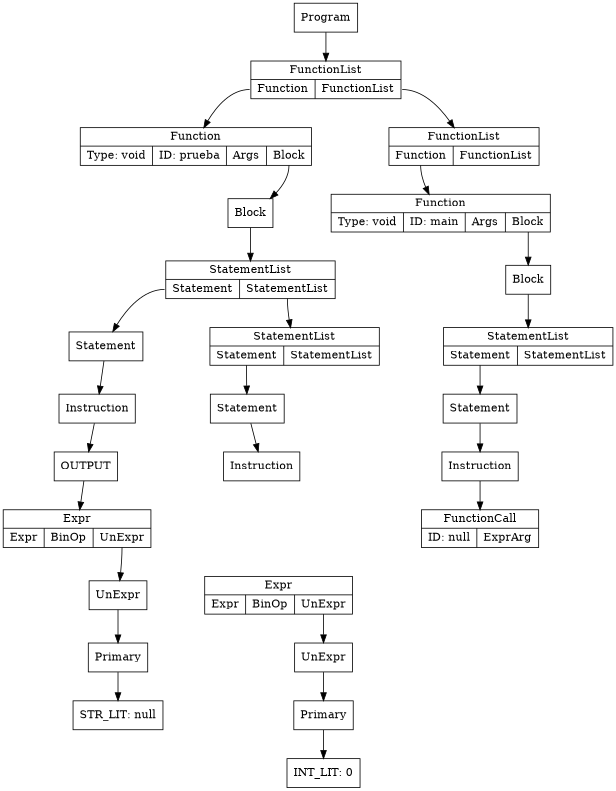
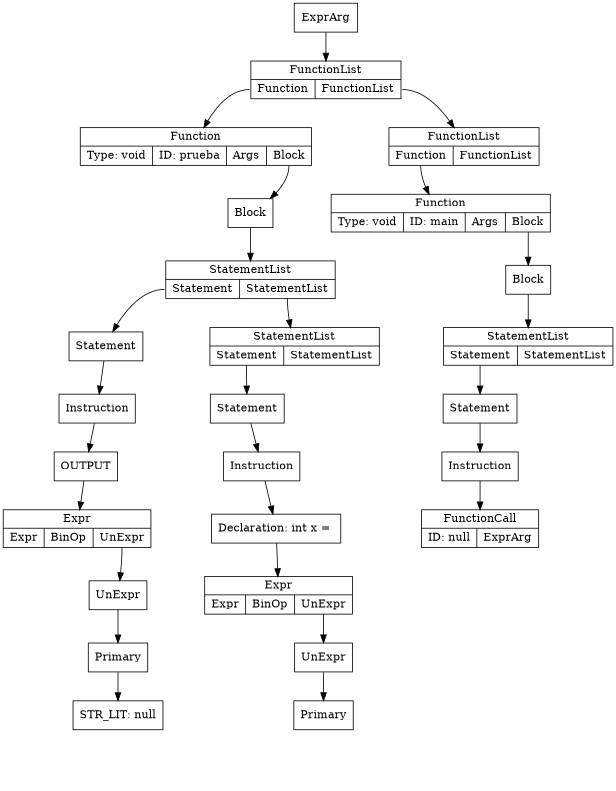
(326, 18) -> (326, 18)
none -> (276, 529)
(324, 773) -> none
